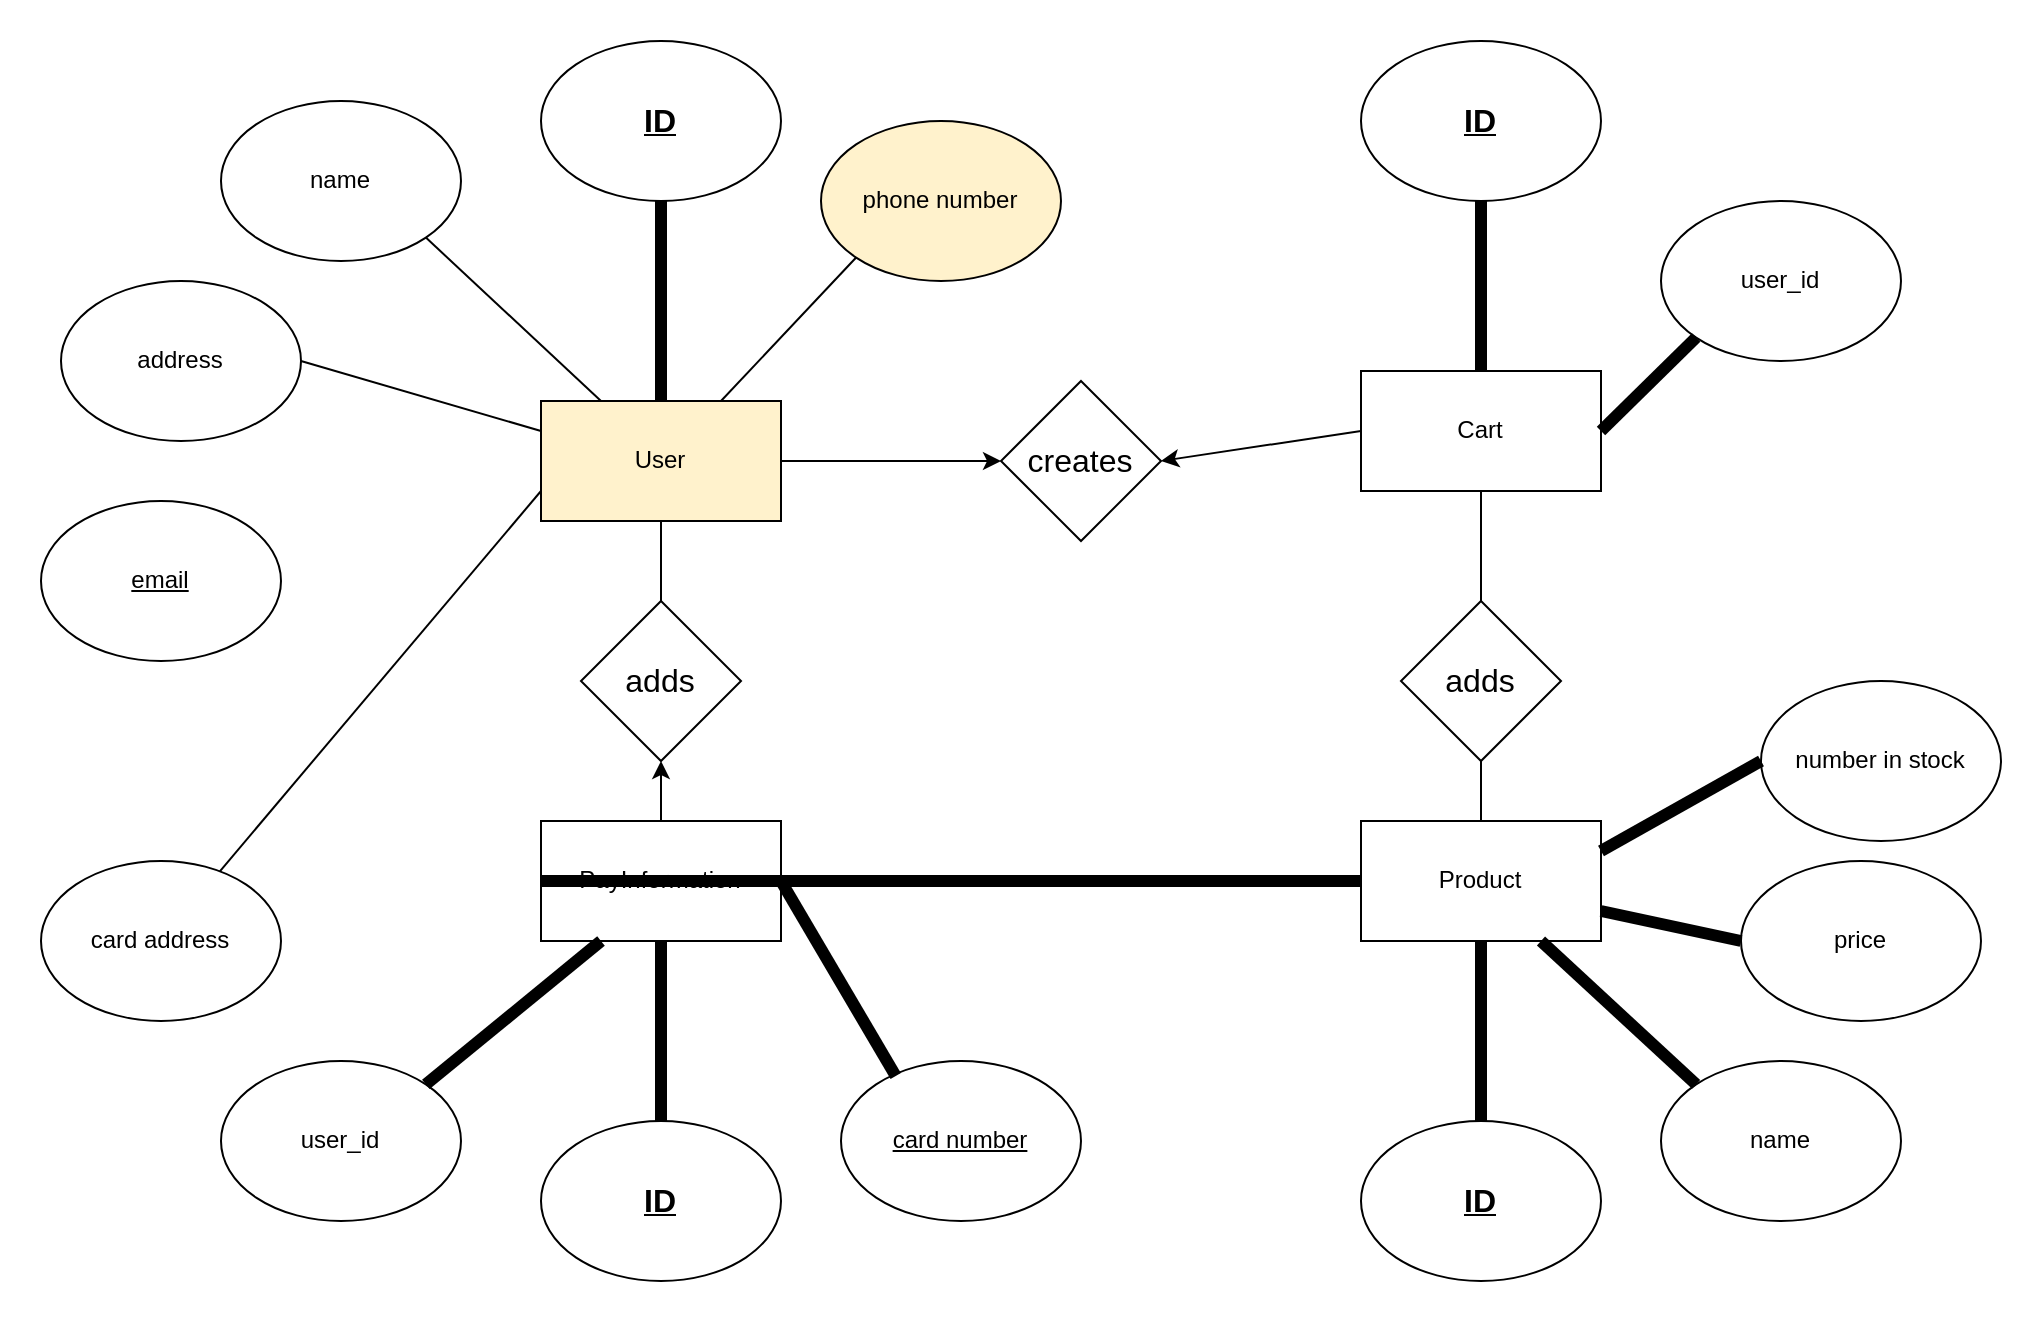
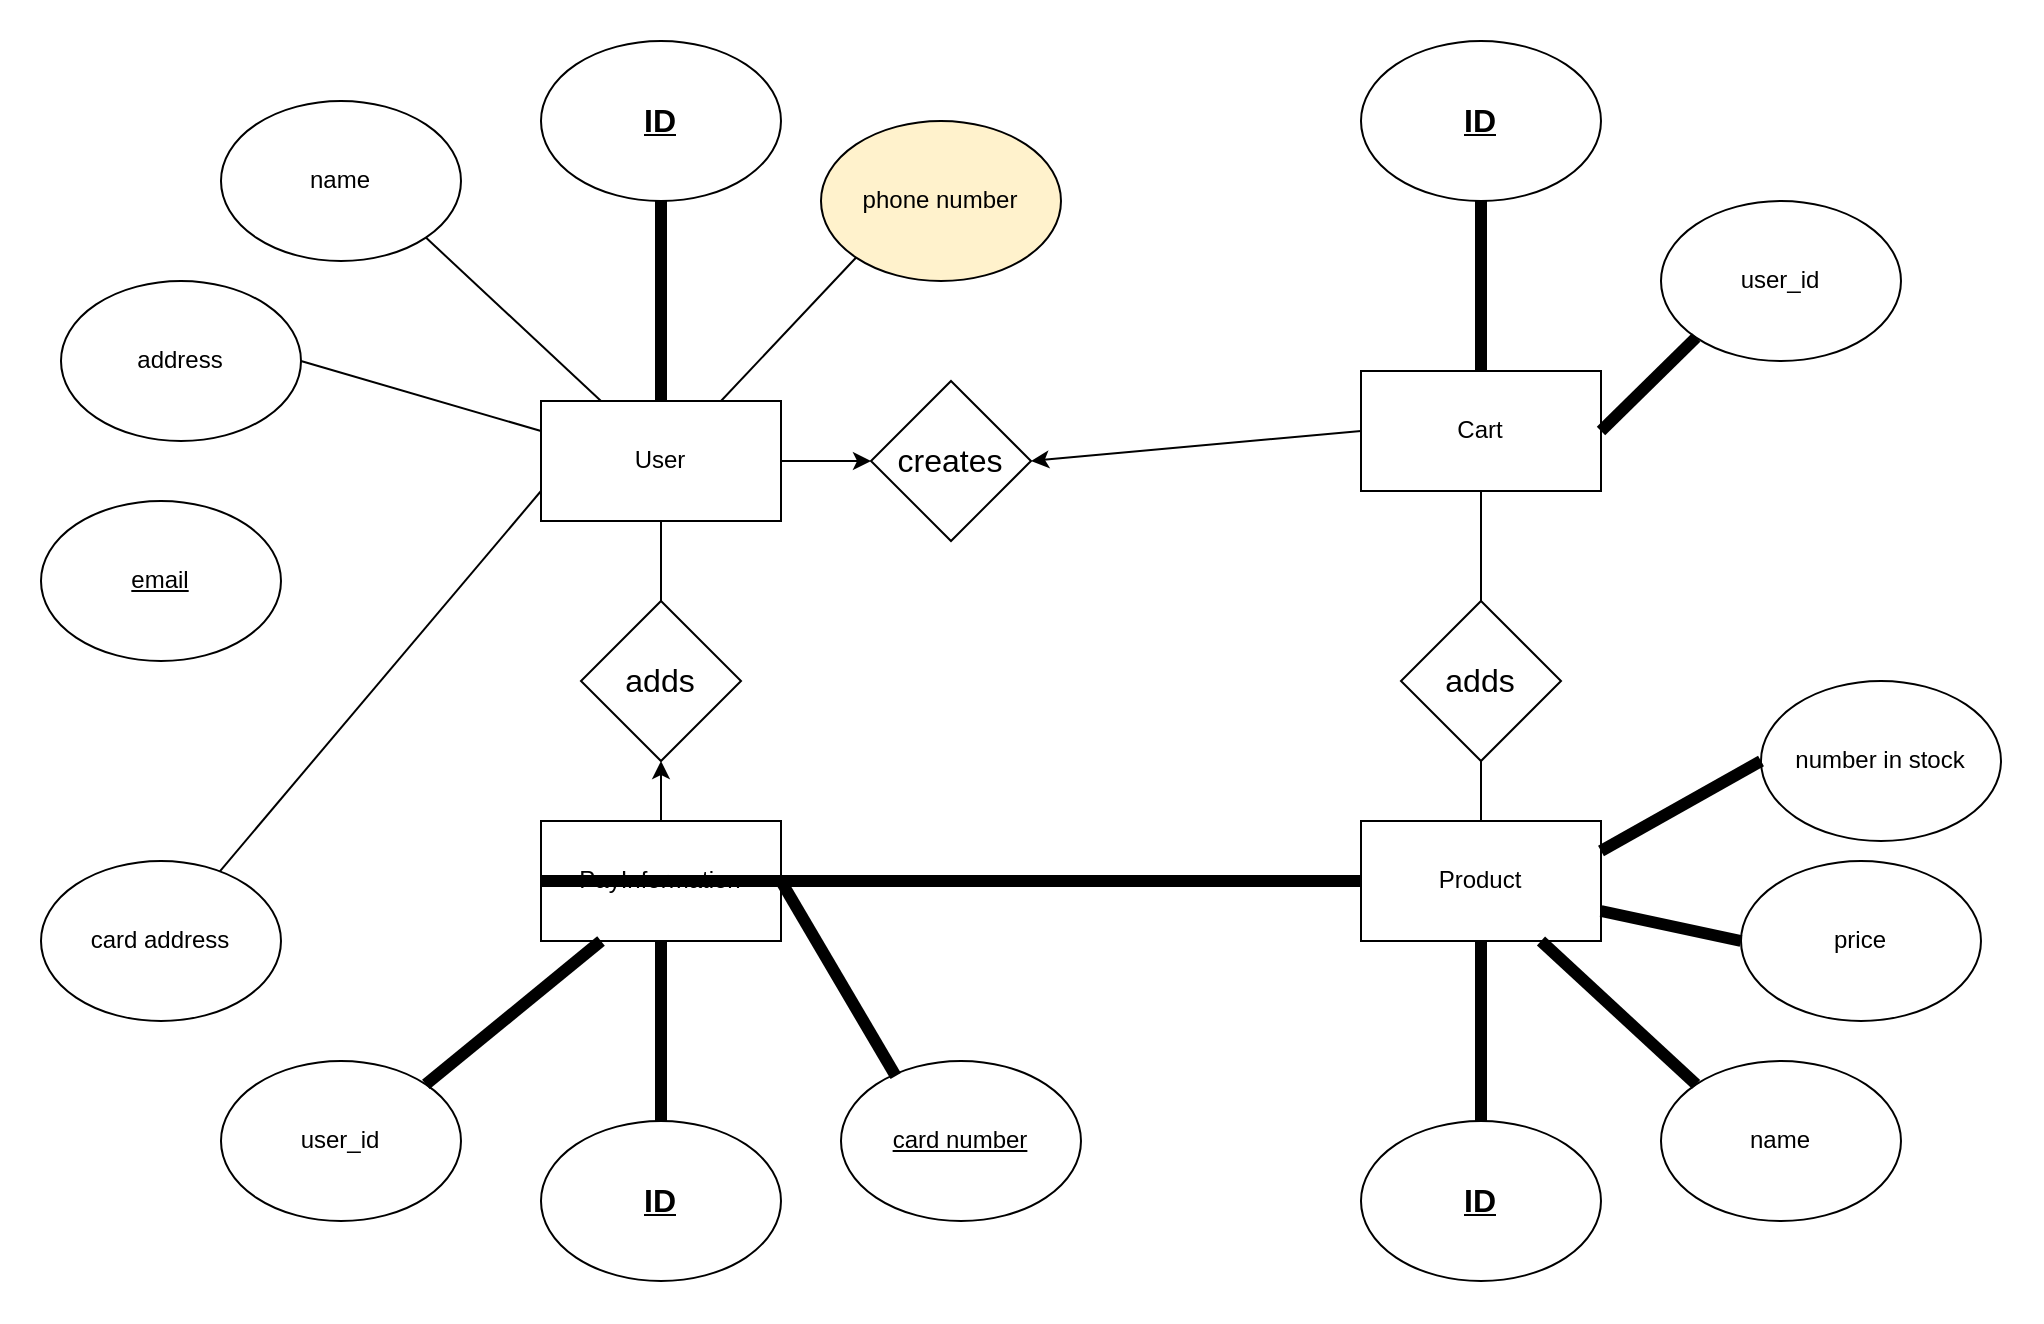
(661, 461) -> (661, 461)
(1081, 461) -> (951, 461)
